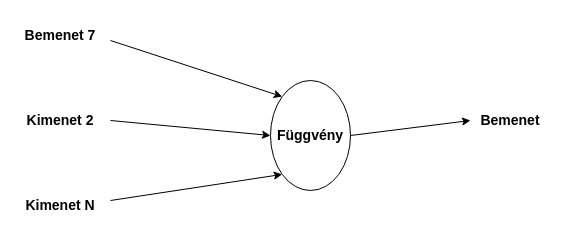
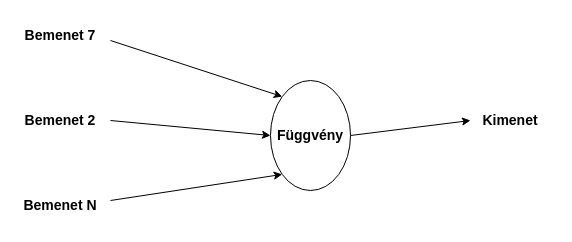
(61, 121) -> (61, 121)
(511, 121) -> (511, 121)
(61, 206) -> (61, 206)
